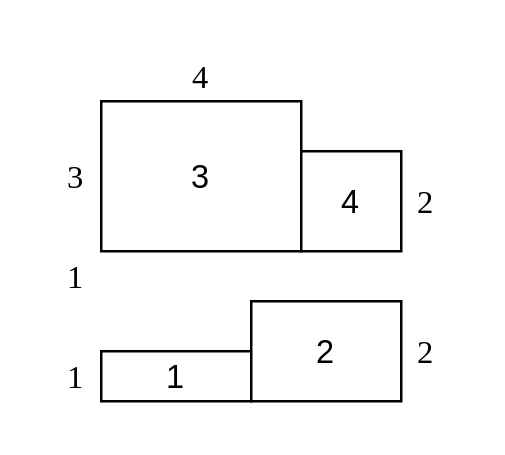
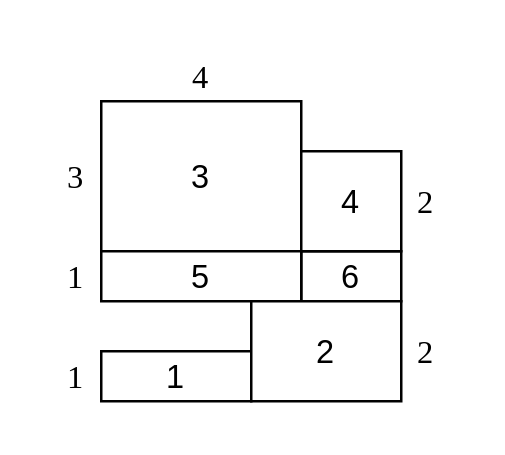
none -> (201, 276)
none -> (351, 276)
